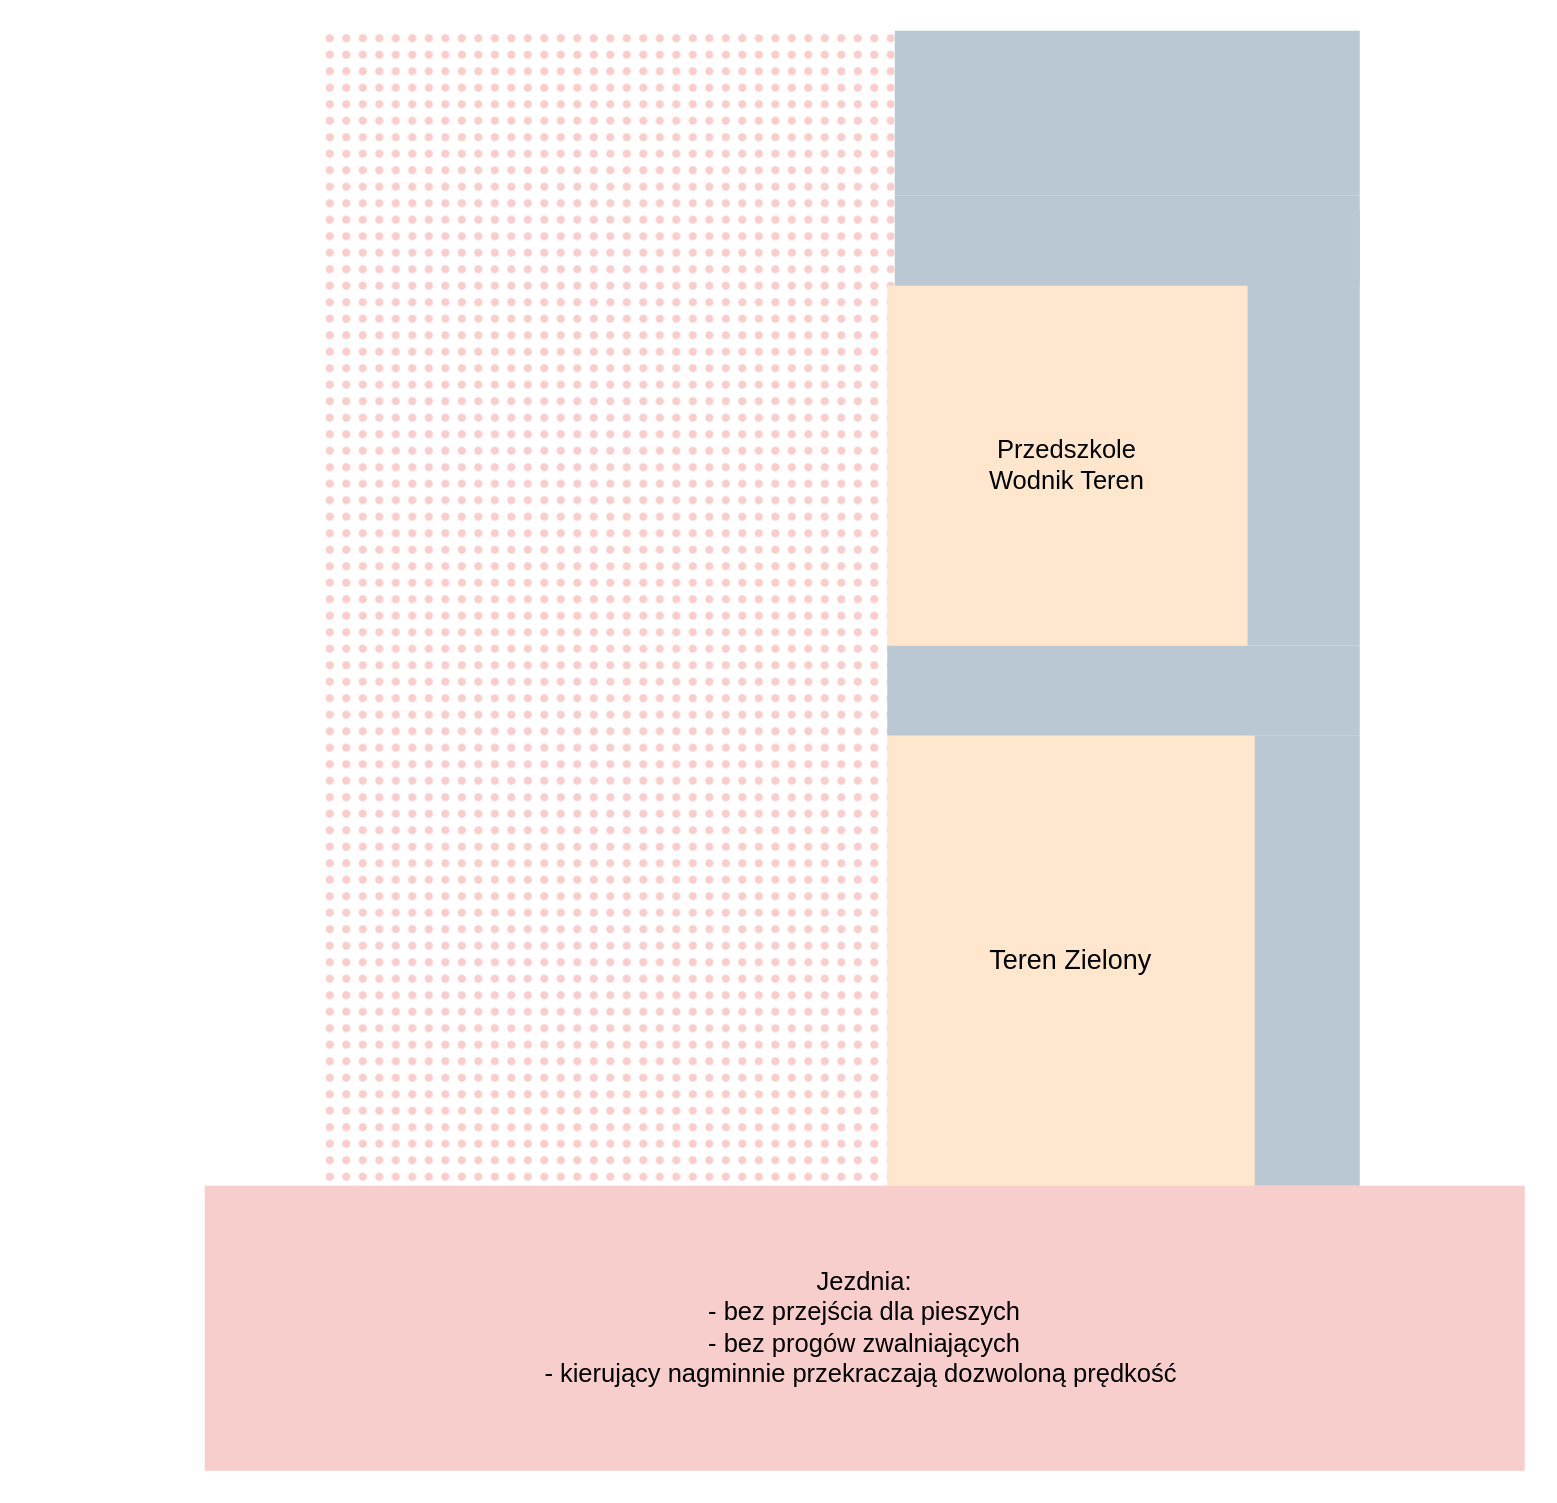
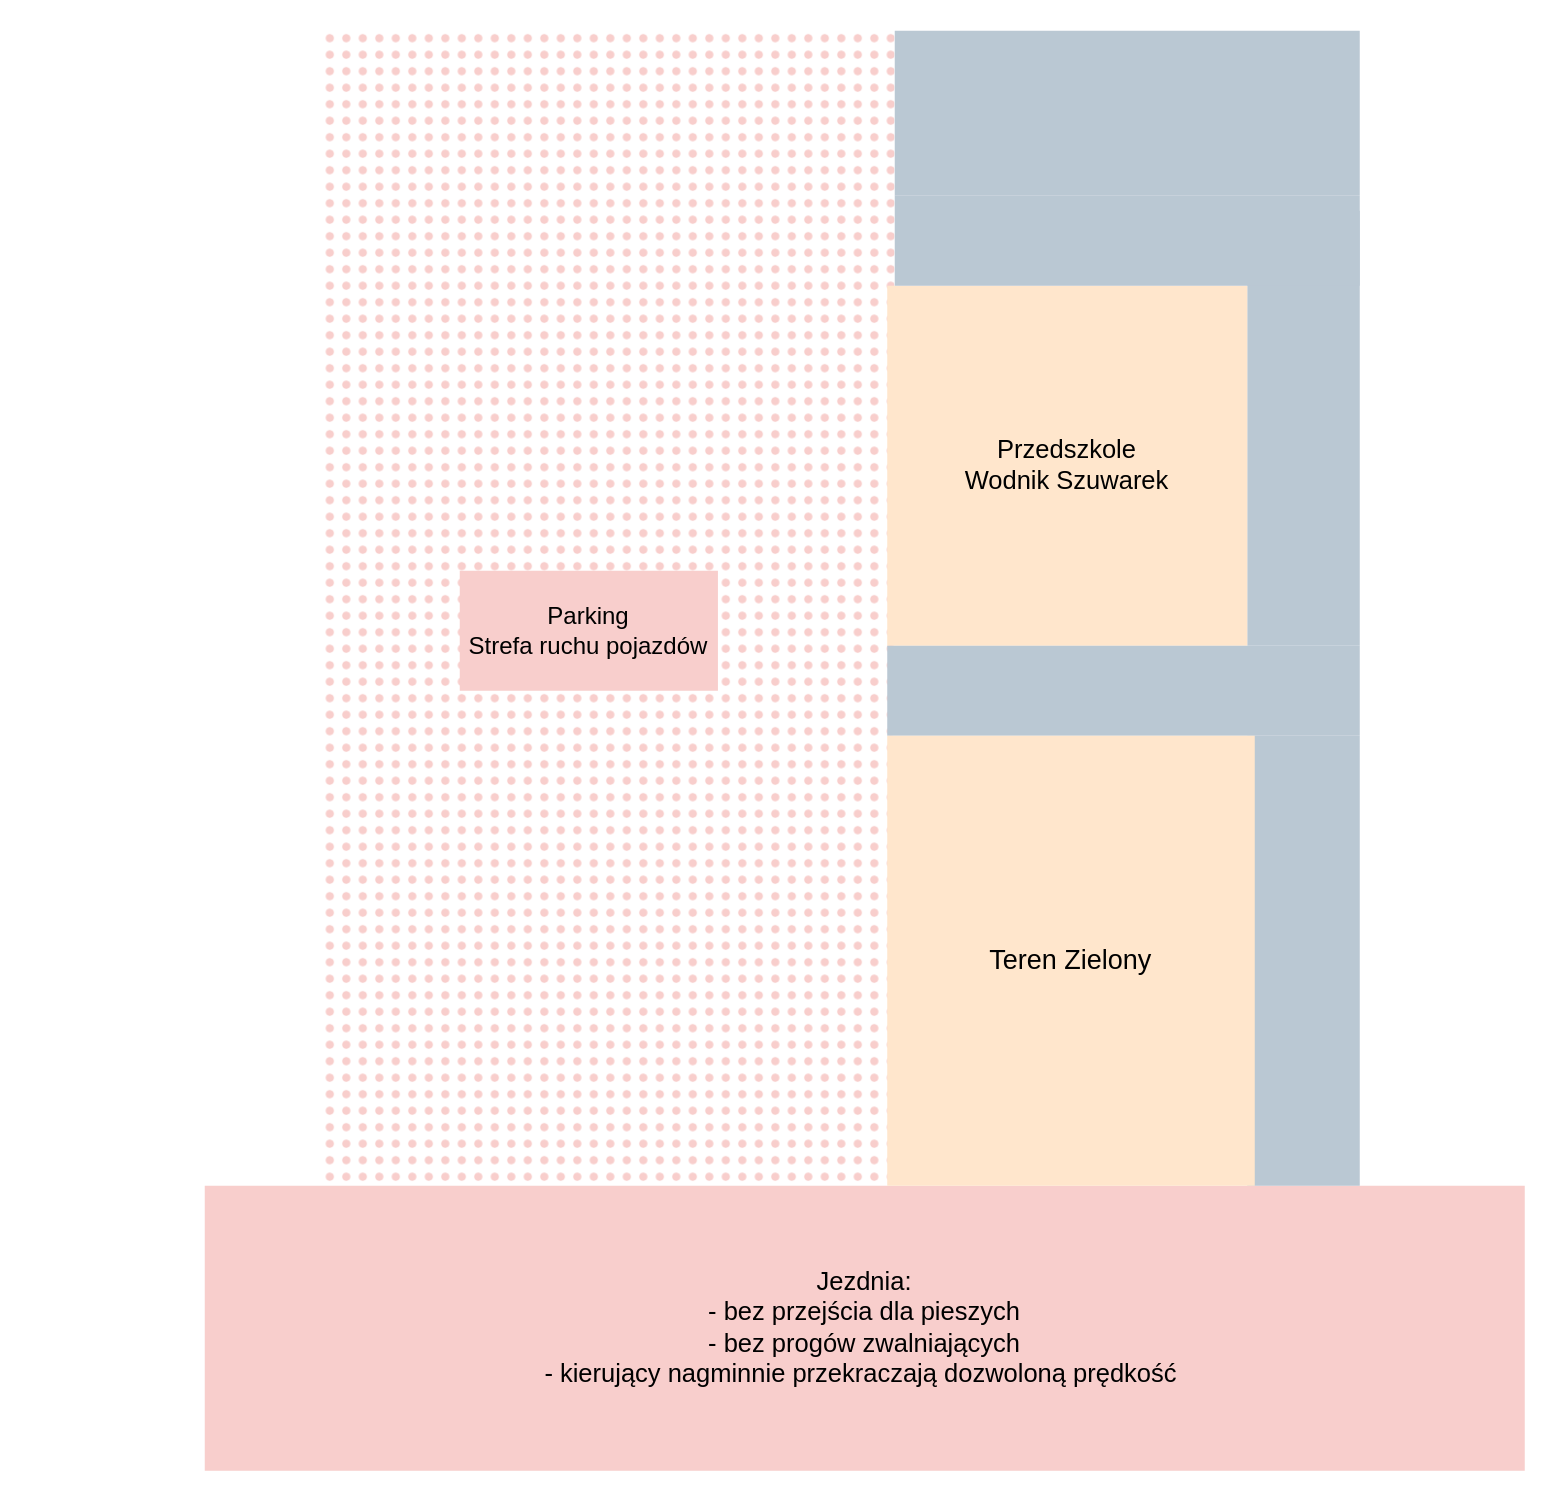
(1067, 466) -> (1067, 466)
none -> (589, 631)
